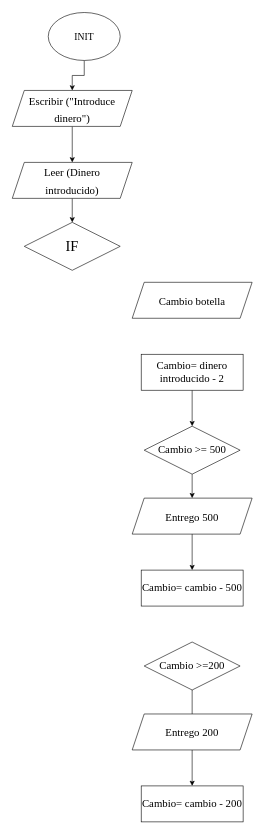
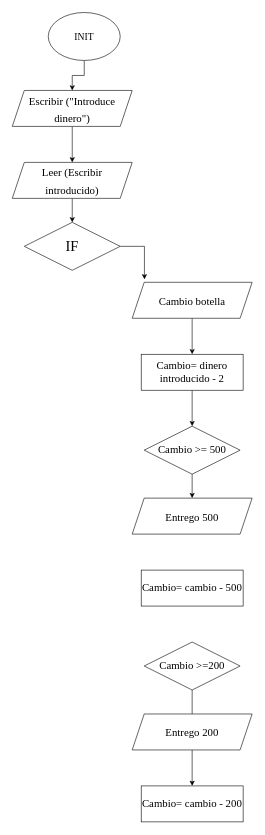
(72, 180) -> (72, 180)
none -> (145, 259)
none -> (192, 348)
(192, 564) -> none
